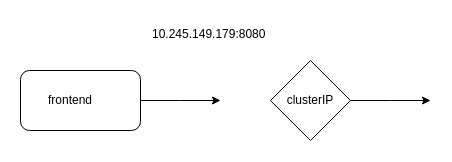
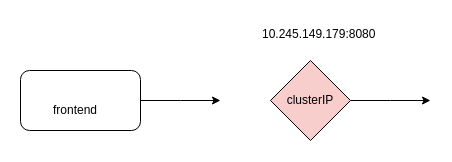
(206, 36) -> (316, 36)
(71, 101) -> (76, 111)
(311, 101) -> (311, 101)
